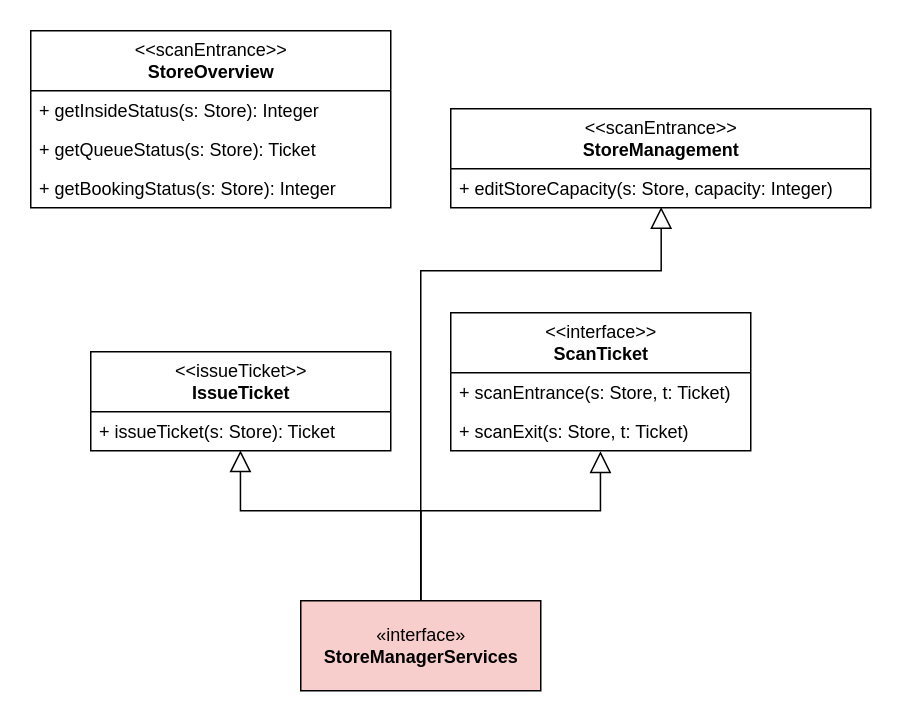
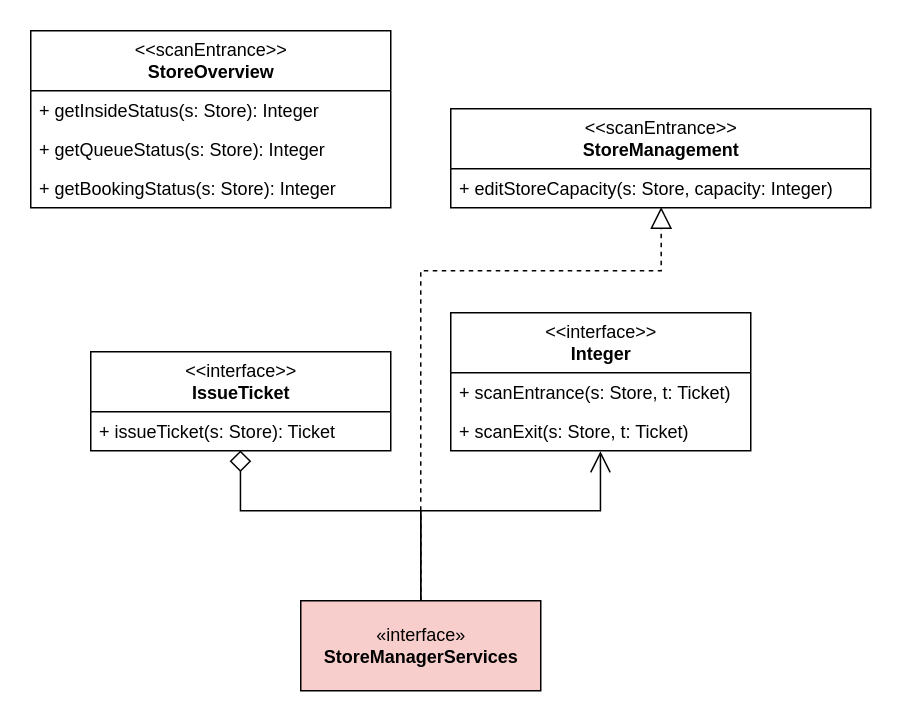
(196, 150) -> (204, 150)
(444, 271) -> (444, 271)
(602, 343) -> (602, 343)
(242, 382) -> (242, 382)
(240, 473) -> (240, 472)
(600, 473) -> (600, 465)
